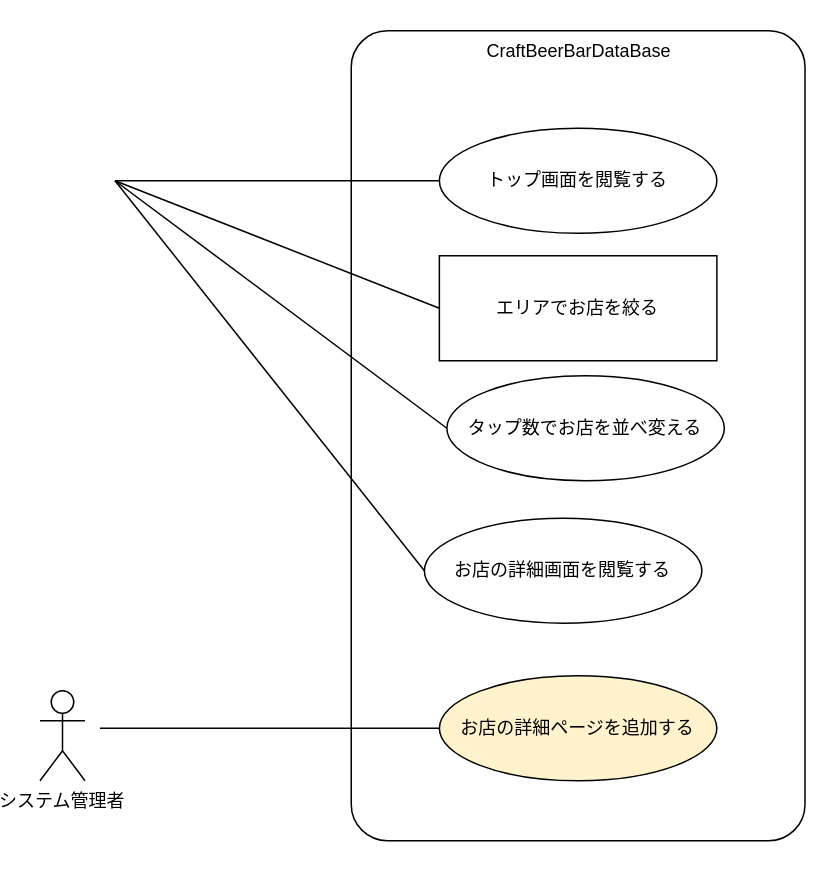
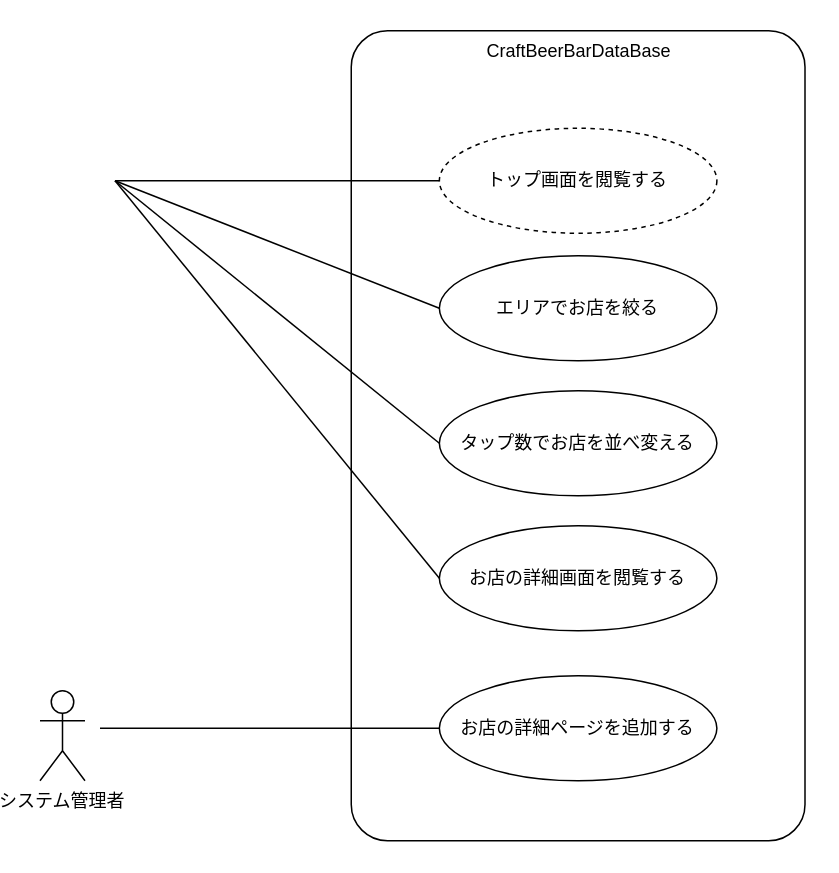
(578, 181) -> (578, 181)
(578, 308) -> (578, 308)
(585, 428) -> (578, 443)
(563, 571) -> (578, 578)
(578, 728) -> (578, 728)
